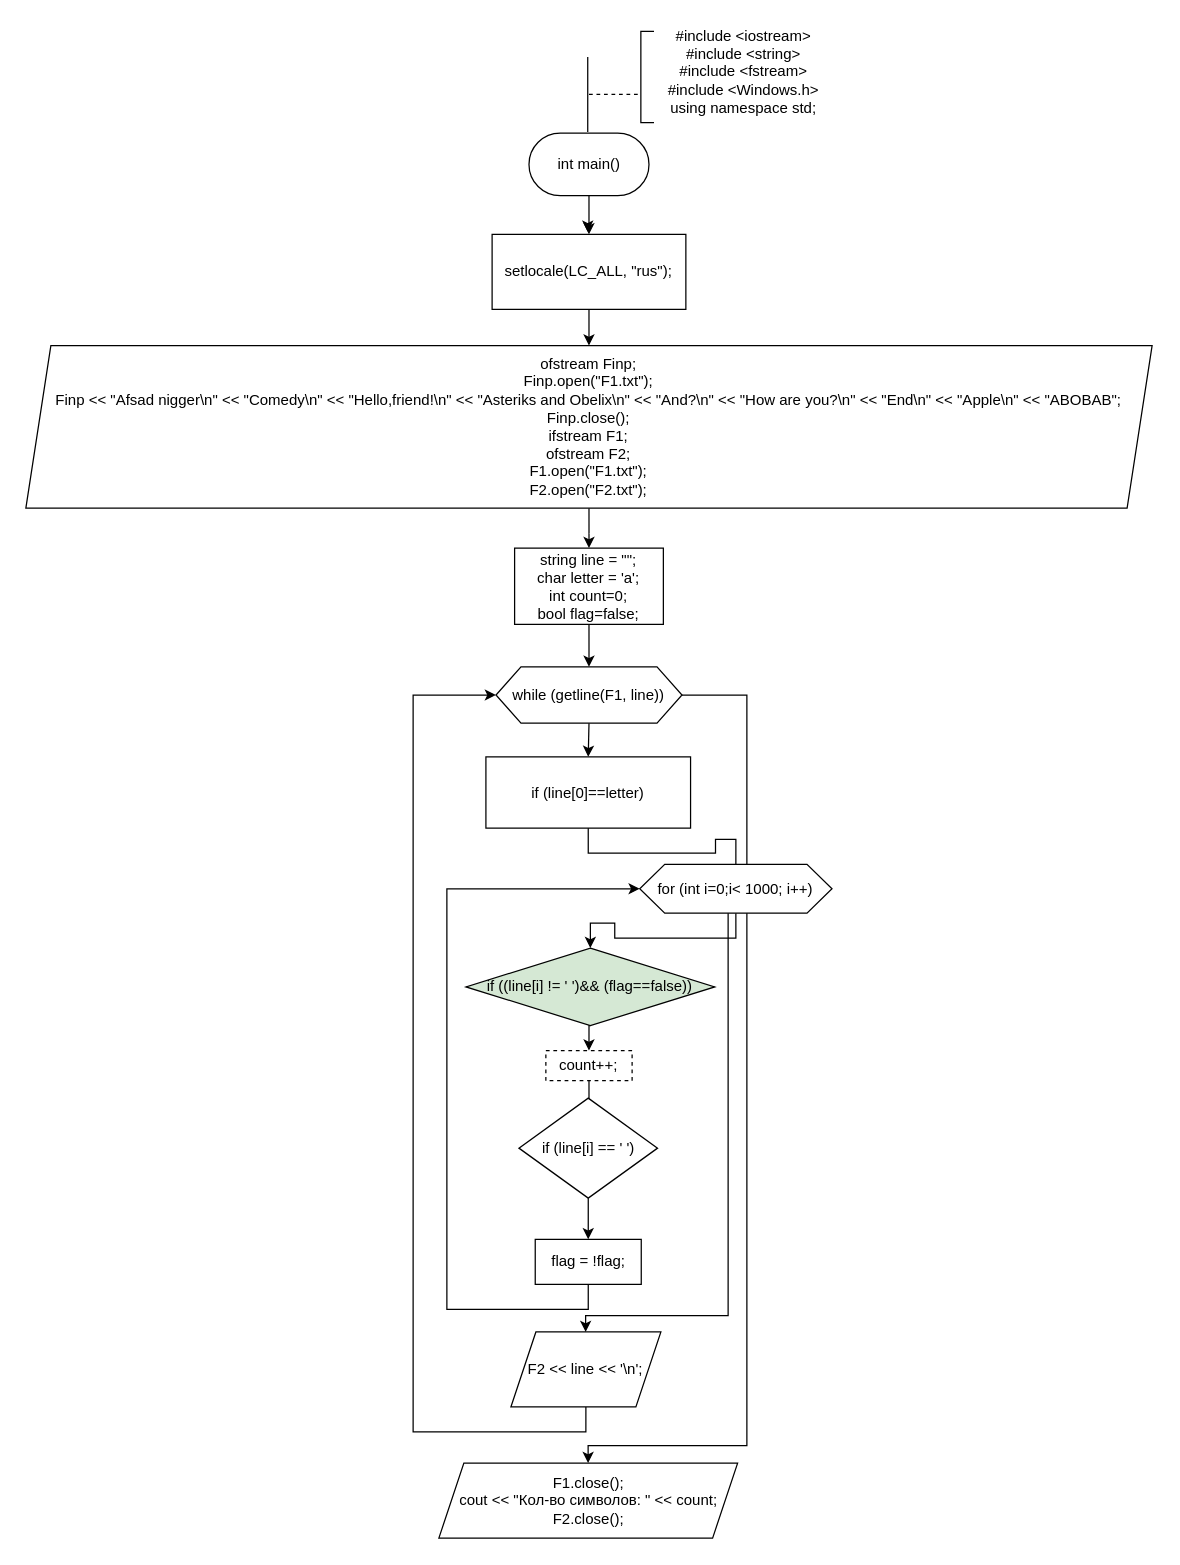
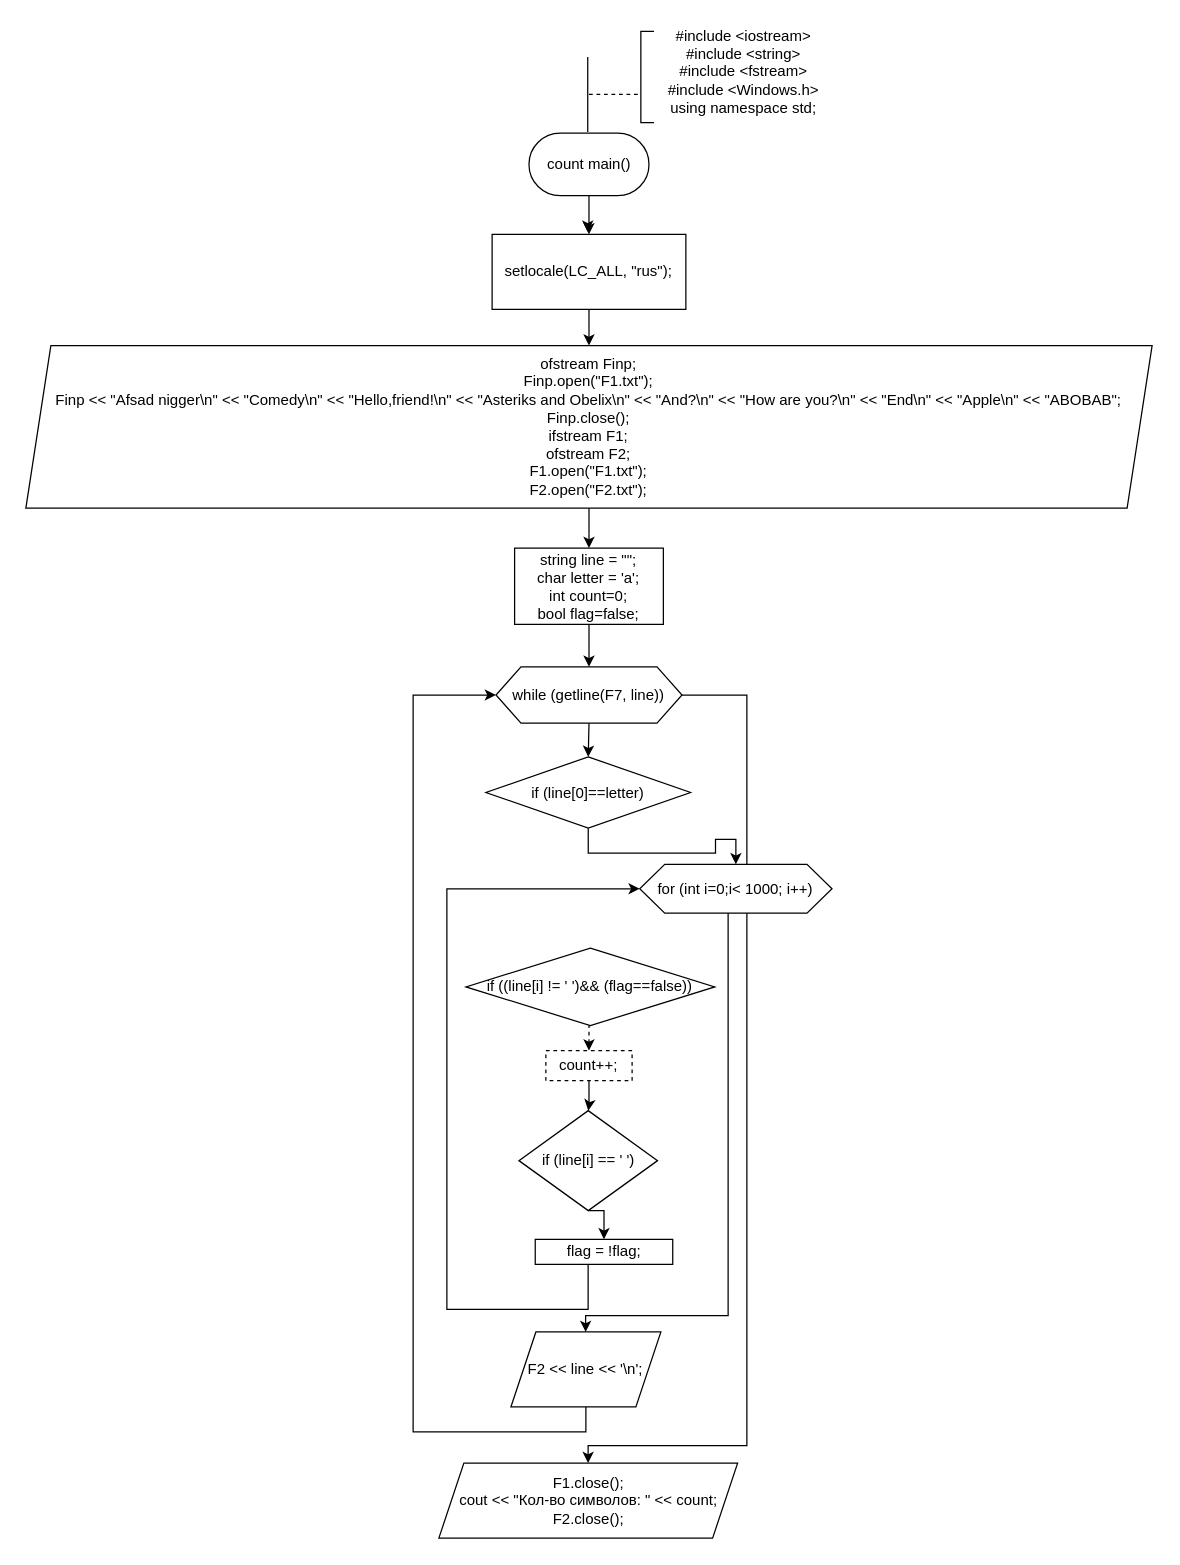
(589, 164) -> (589, 164)
(589, 696) -> (589, 696)
(588, 793) -> (588, 793)
(736, 857) -> (736, 854)
(660, 938) -> none
(590, 987) -> (590, 987)
(589, 1032) -> (589, 1032)
(588, 1148) -> (588, 1161)
(588, 1262) -> (604, 1252)
